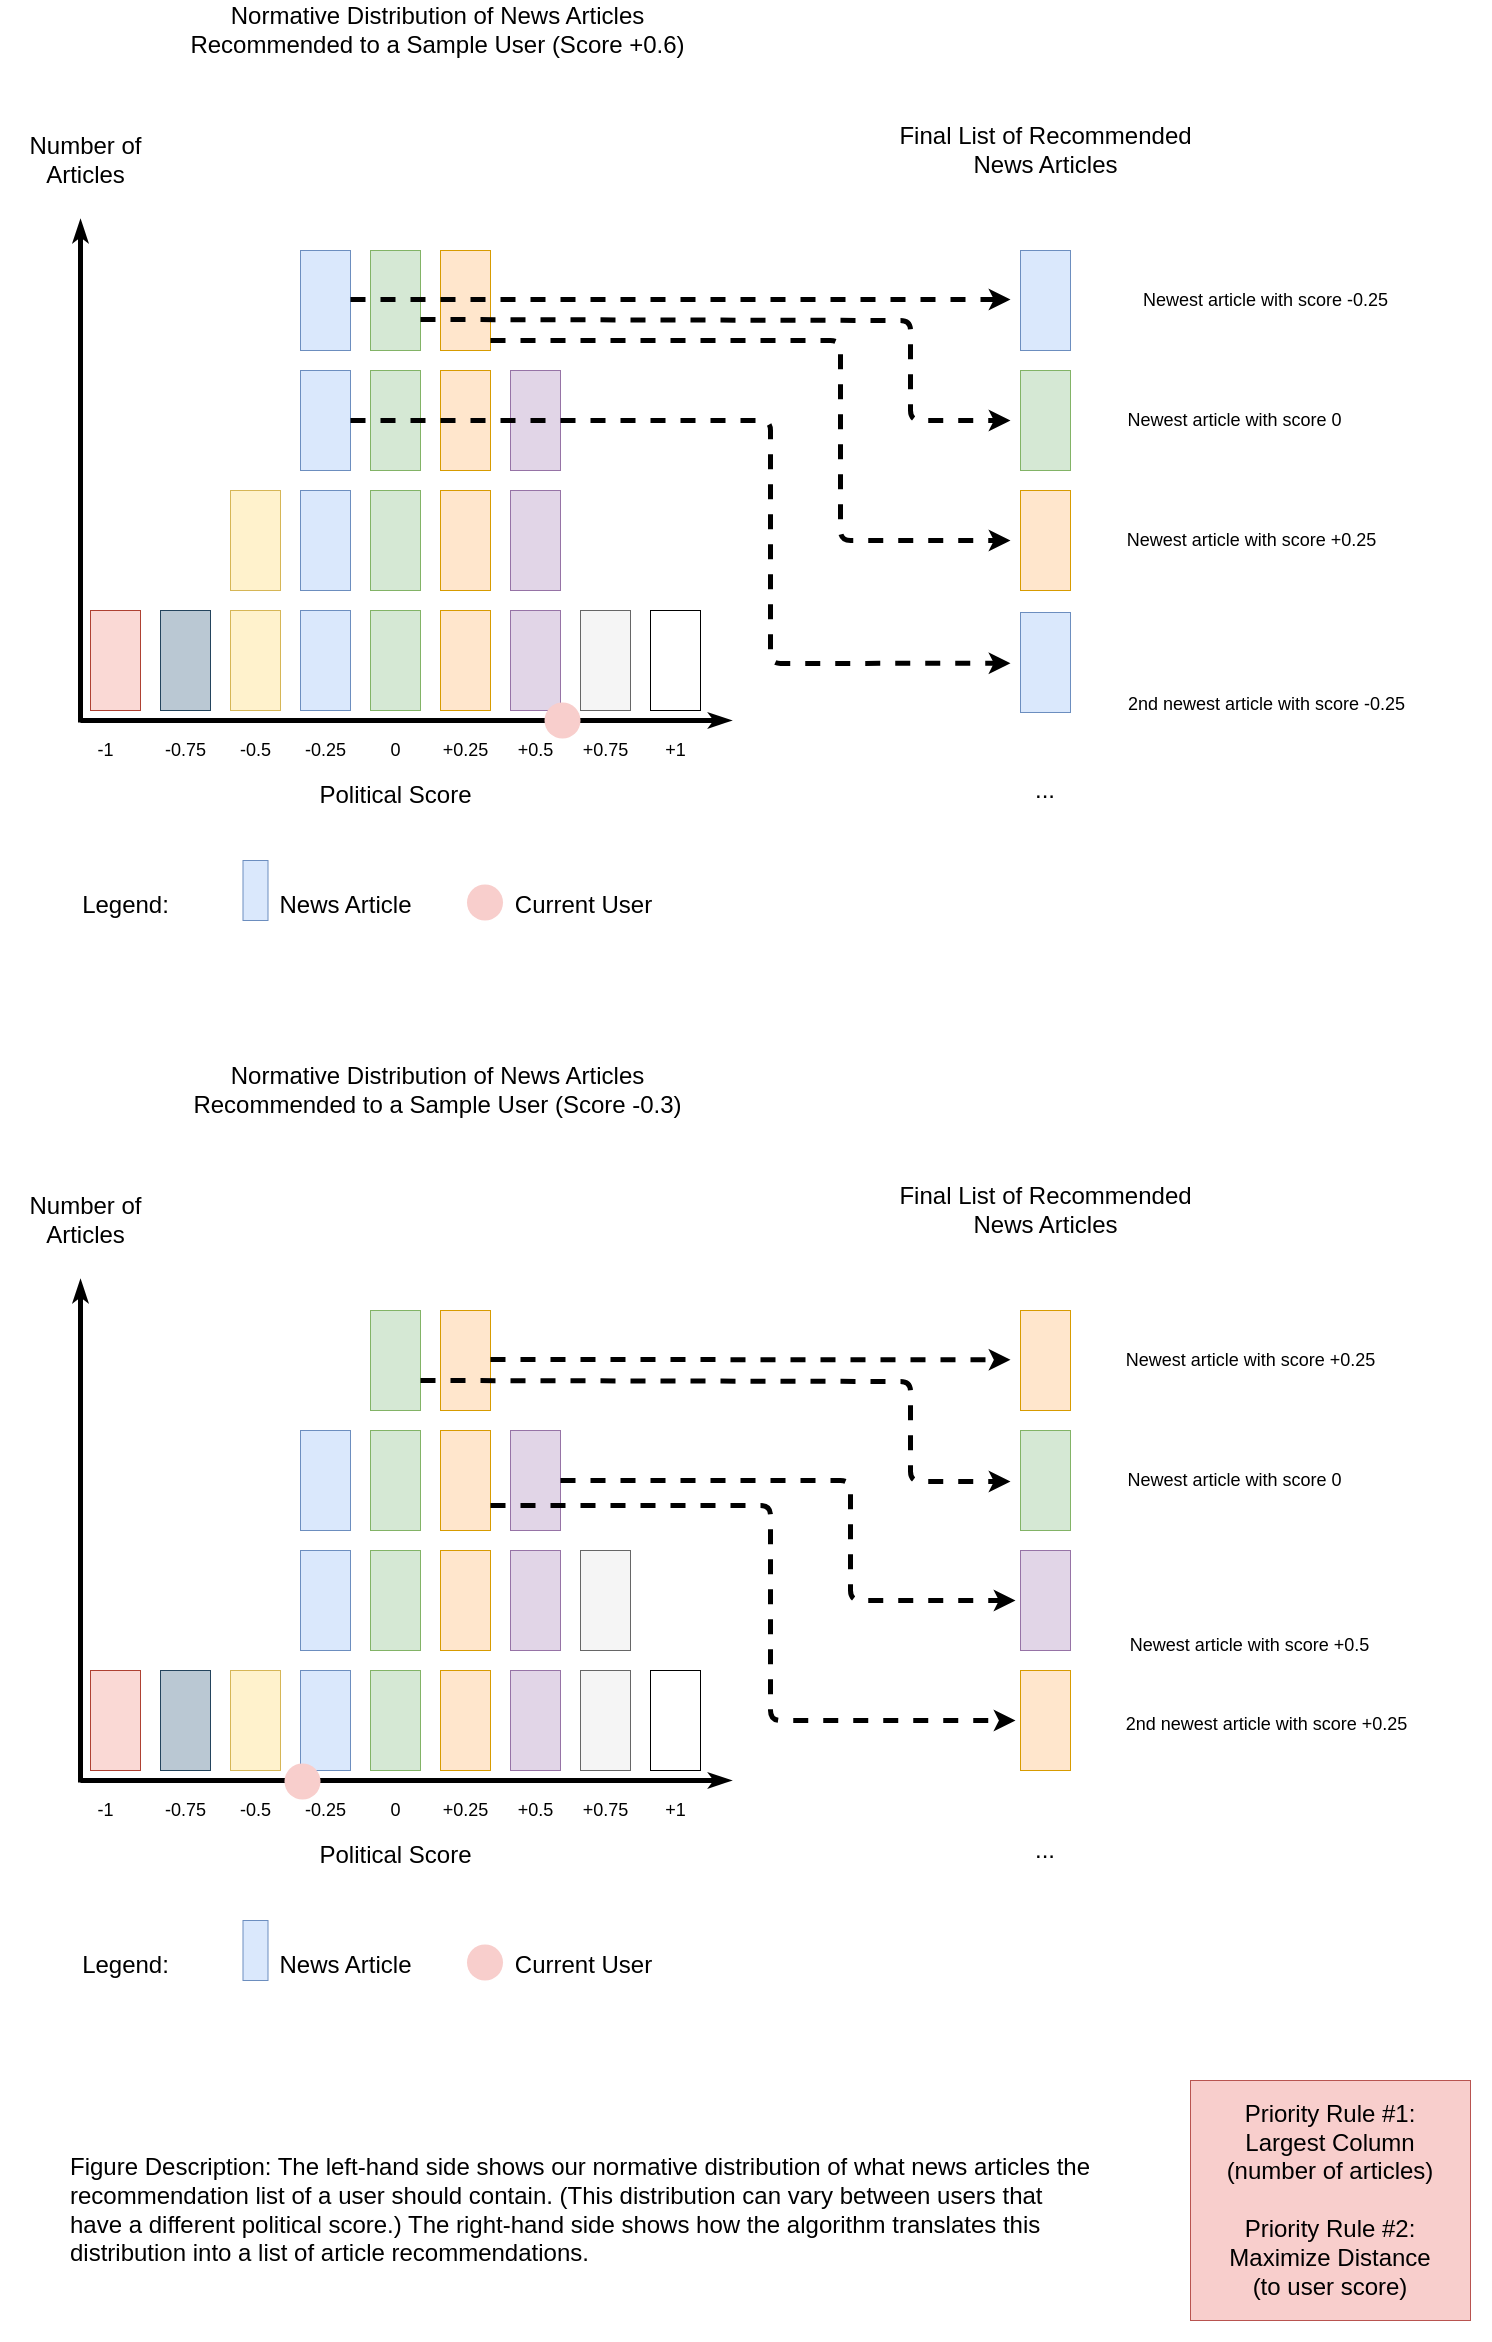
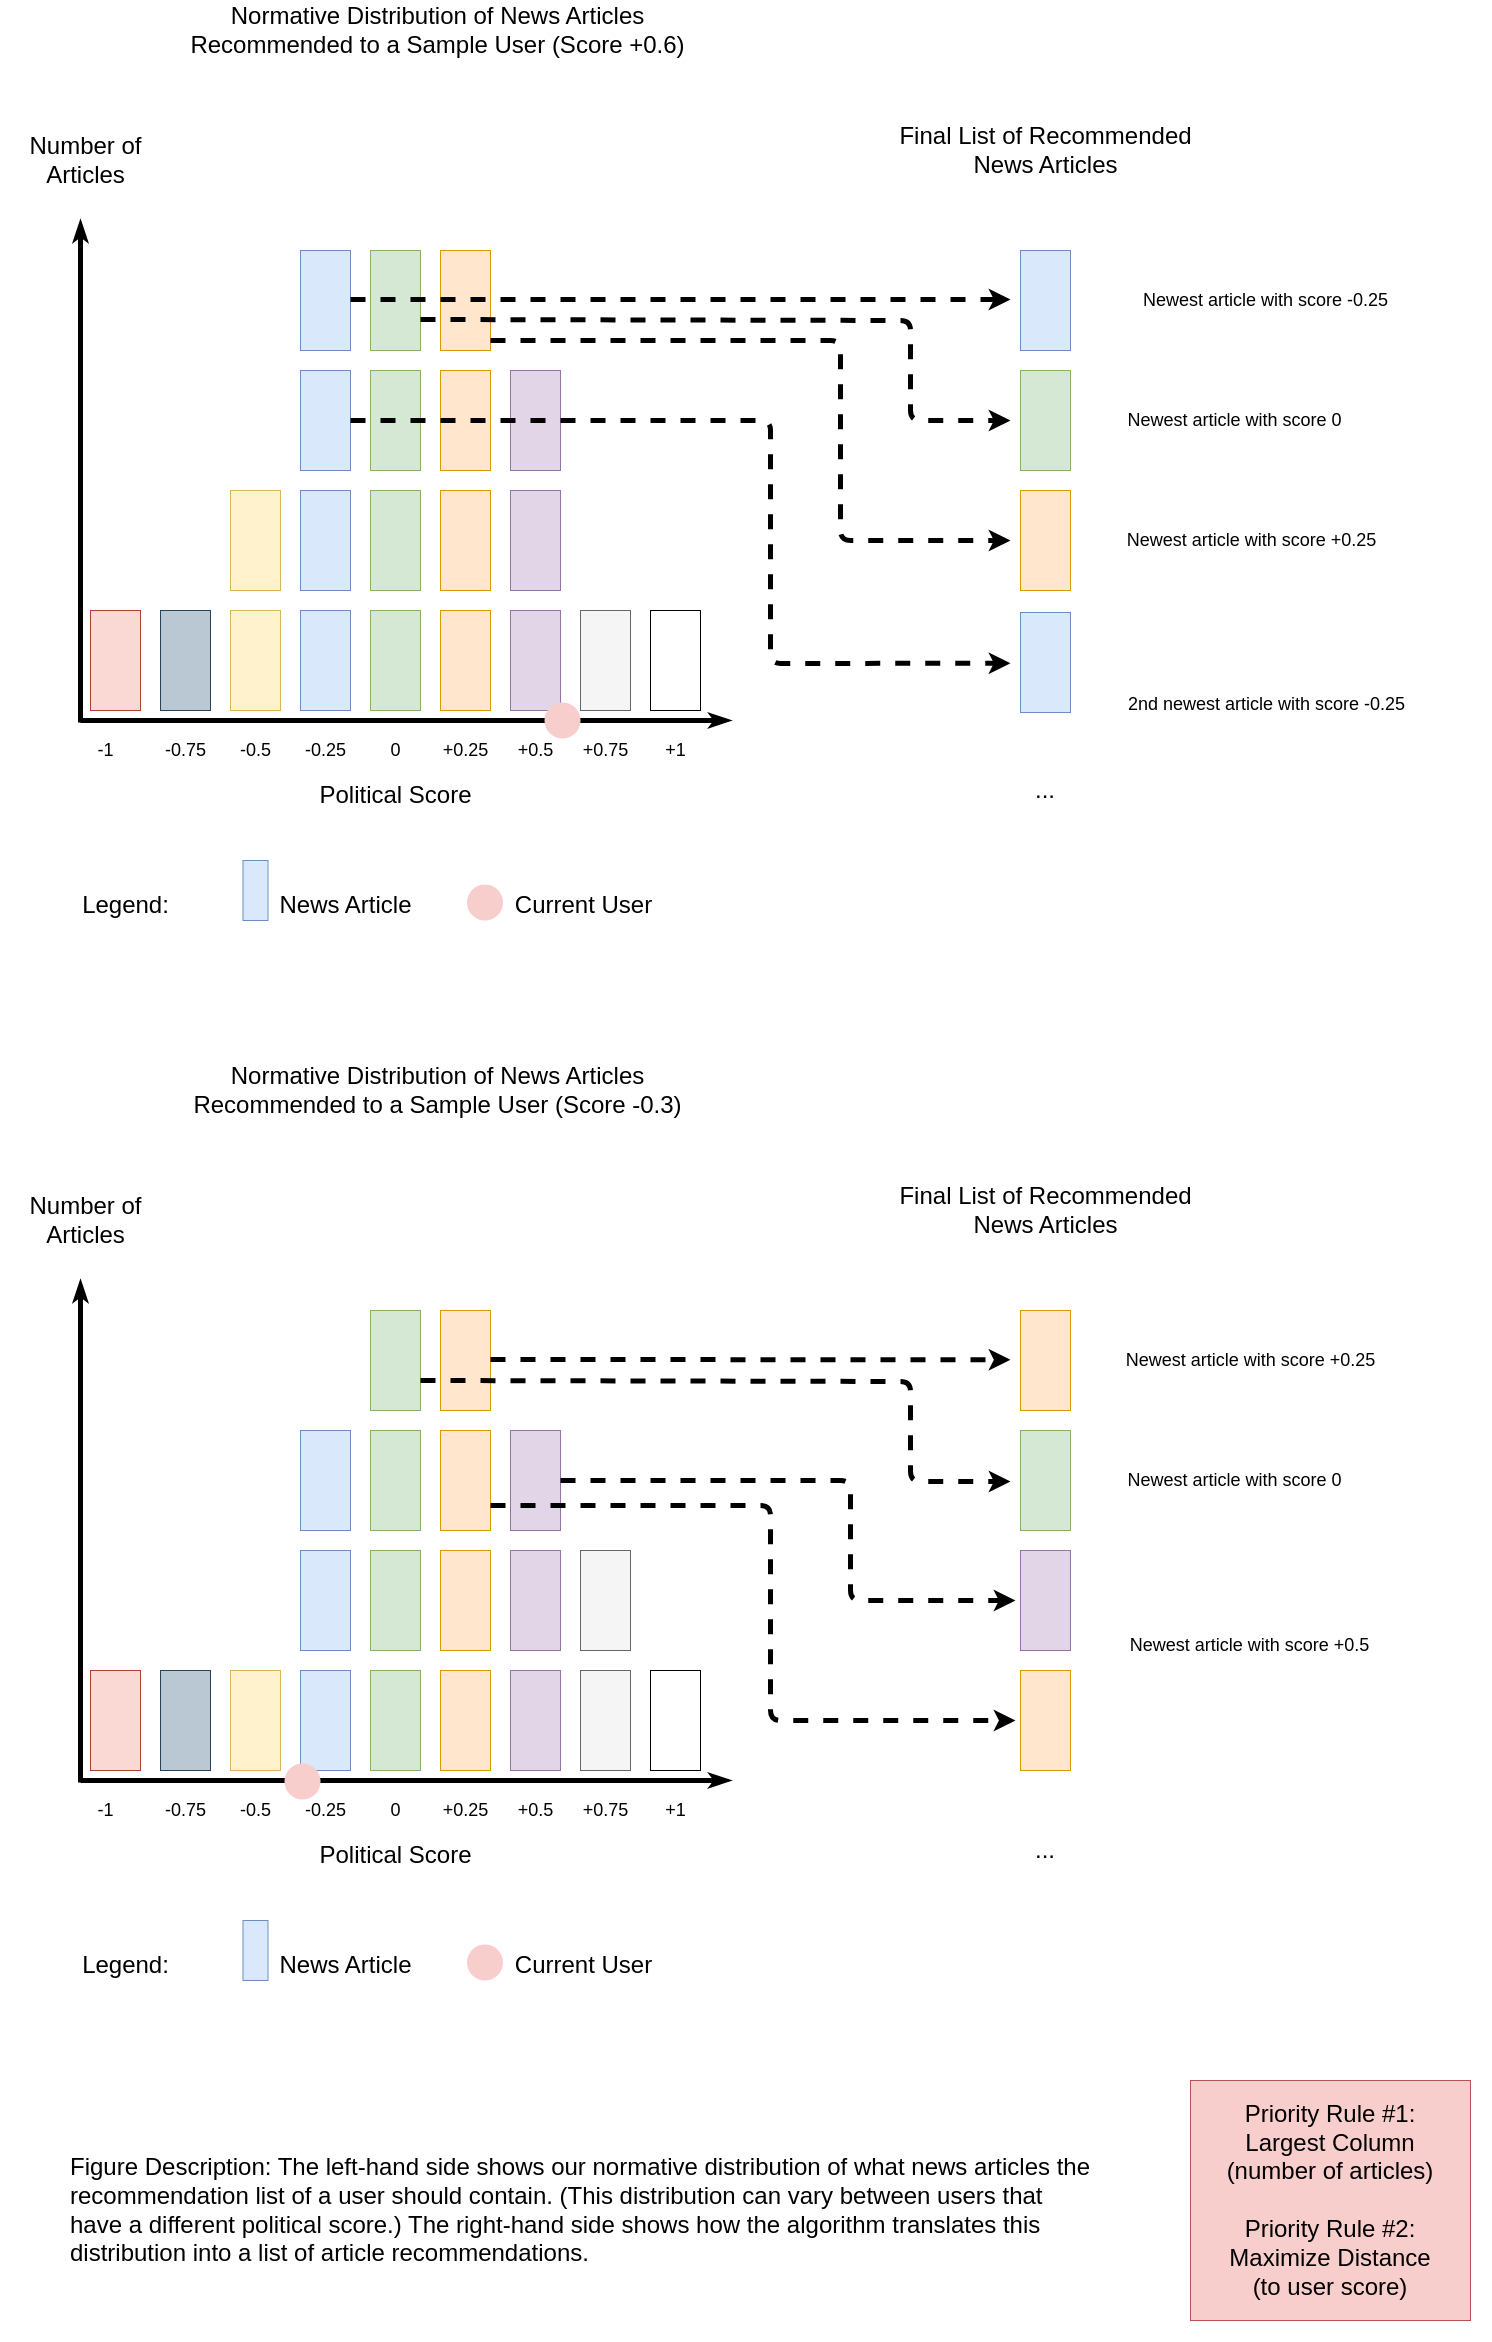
(1267, 1723) -> none
